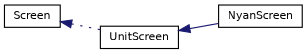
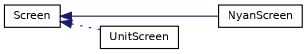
(204, 26) -> (145, 16)
